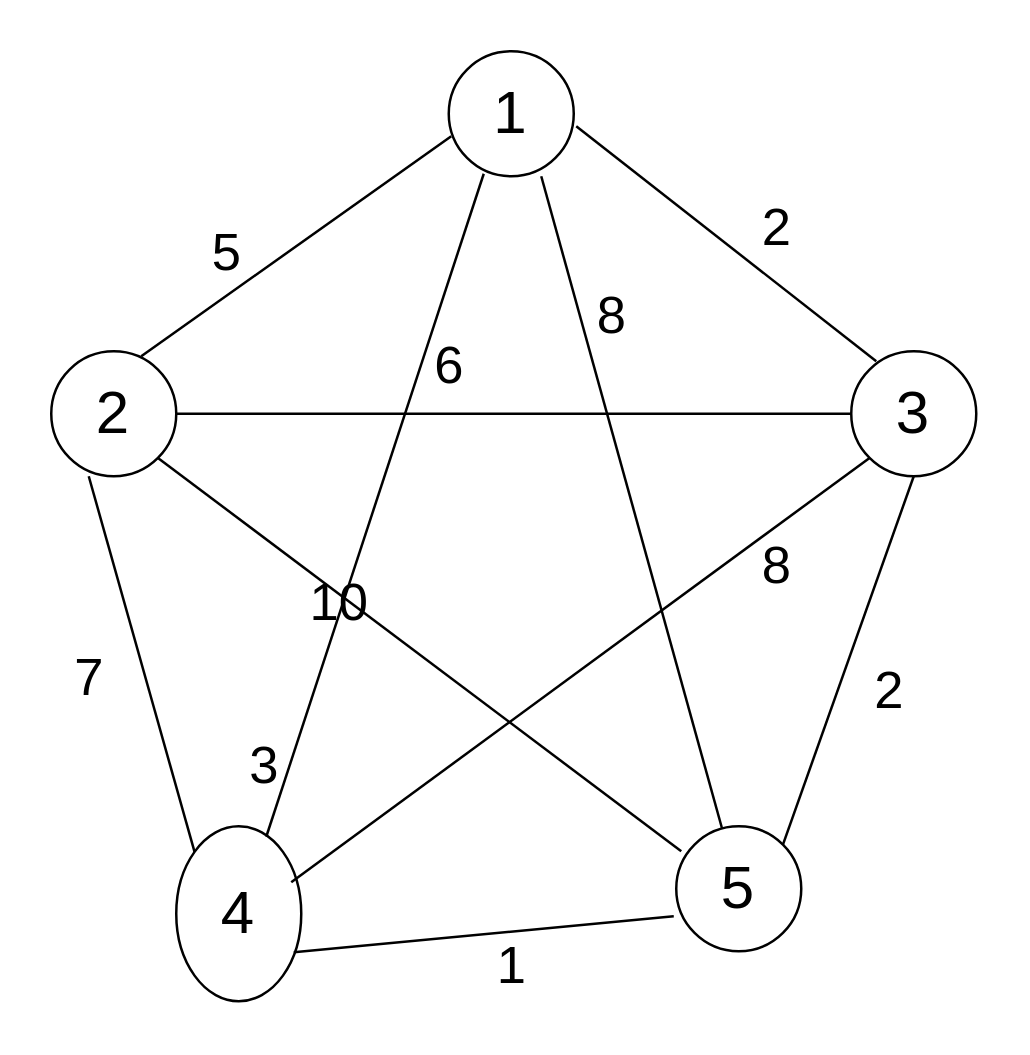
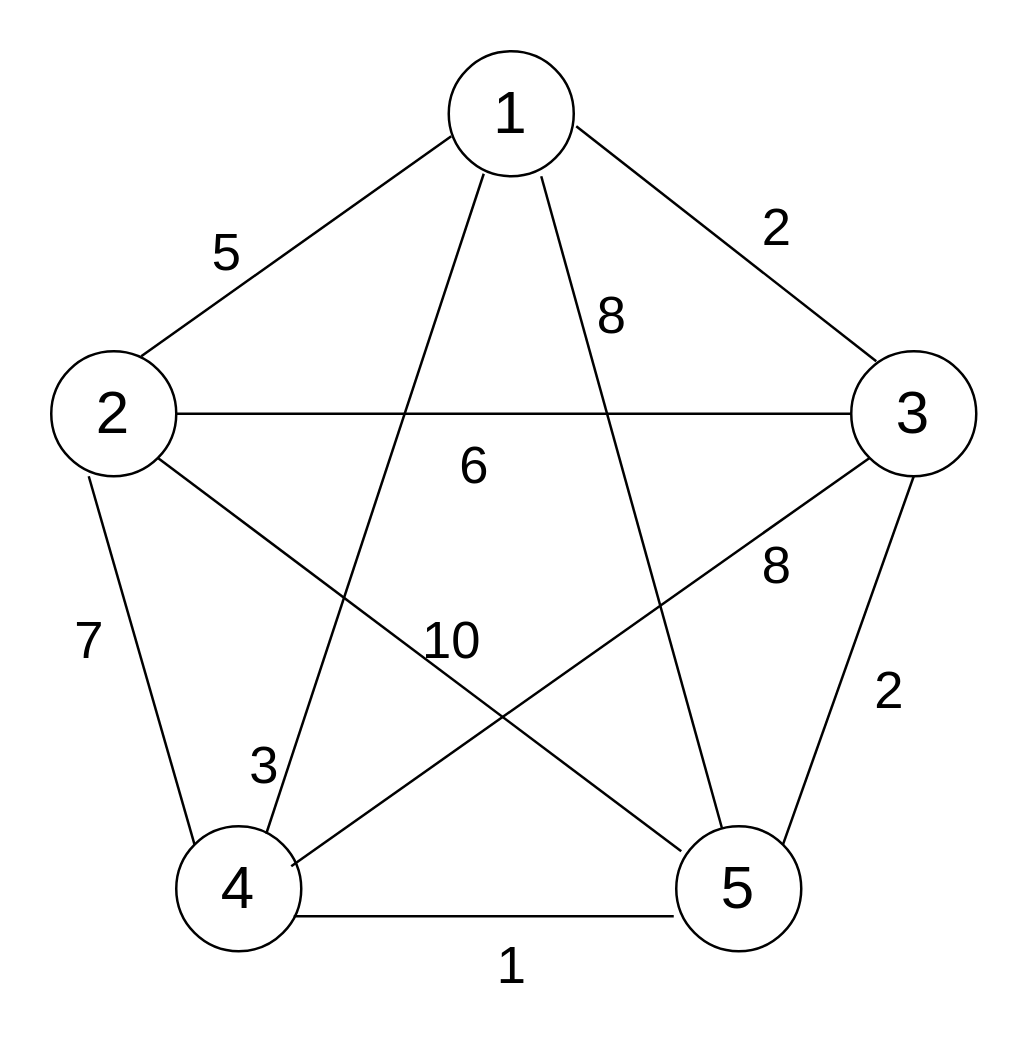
(449, 364) -> (474, 464)
(339, 601) -> (451, 639)
(89, 676) -> (89, 639)
(239, 914) -> (239, 889)
